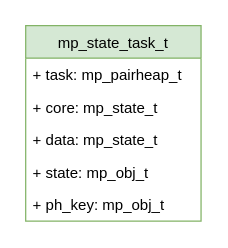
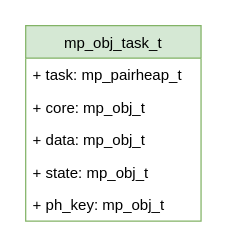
(113, 43) -> (113, 43)
(102, 108) -> (94, 108)
(102, 140) -> (94, 140)
